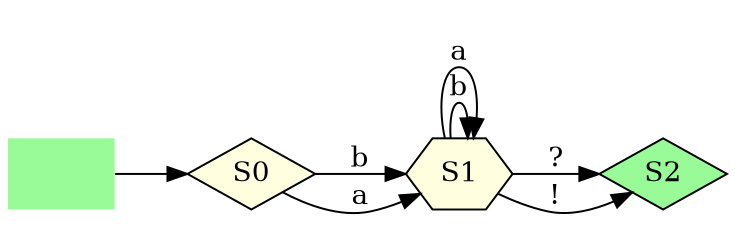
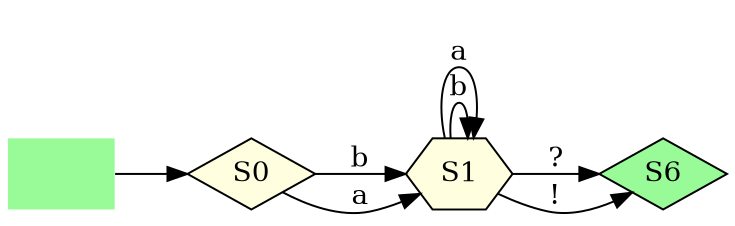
(663, 174) -> (663, 174)
